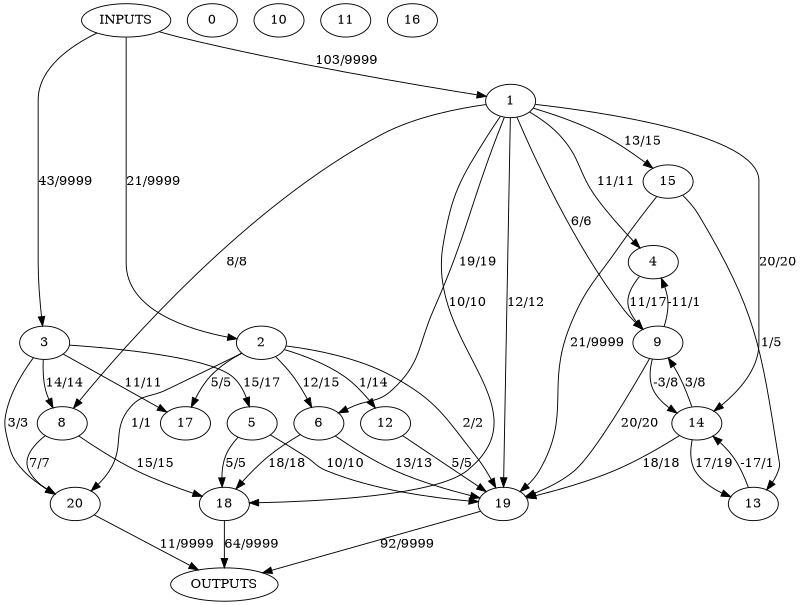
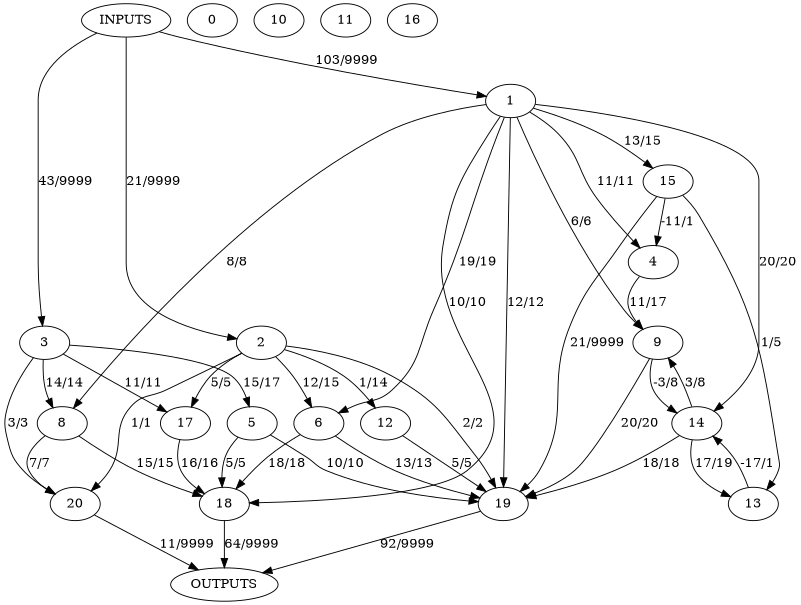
(668, 307) -> (662, 217)
none -> (179, 467)
